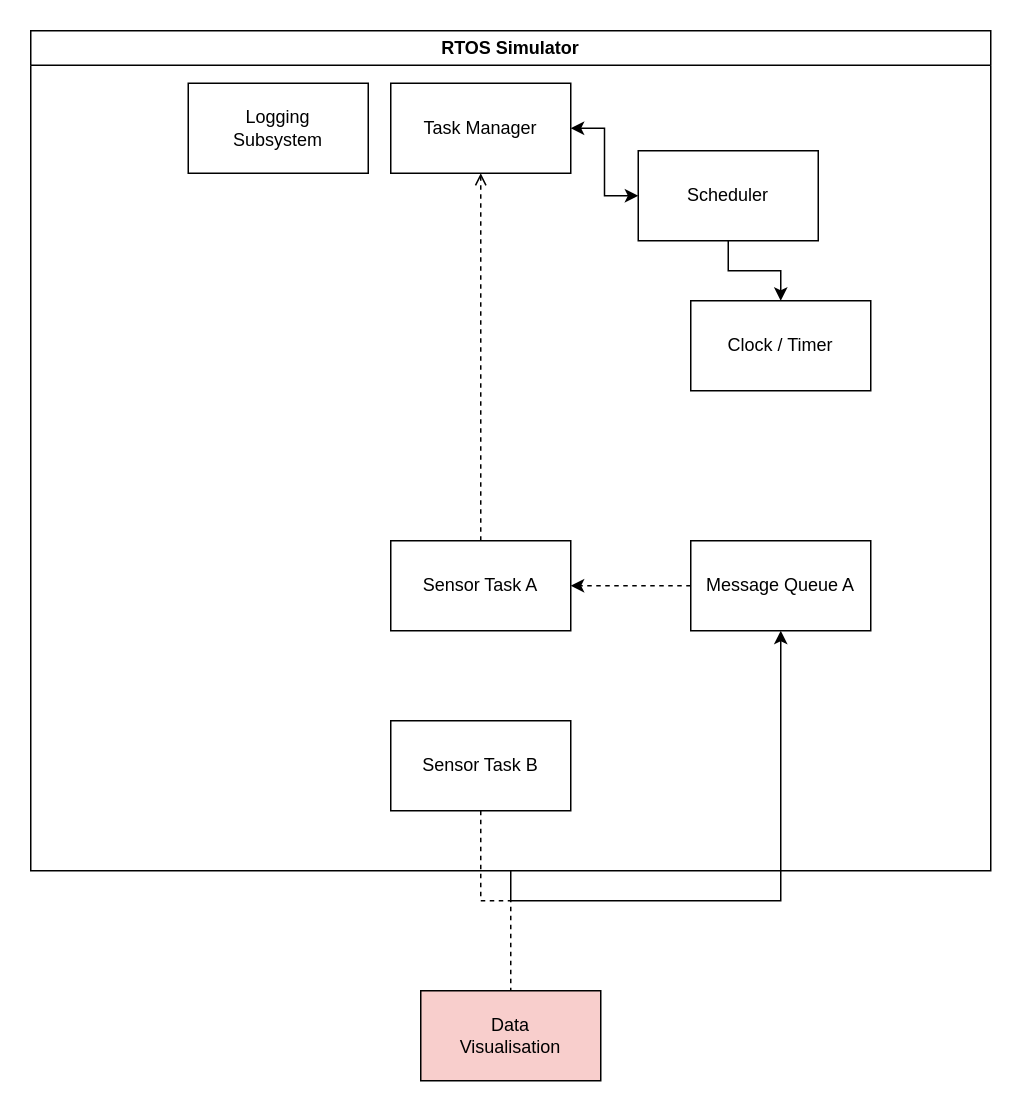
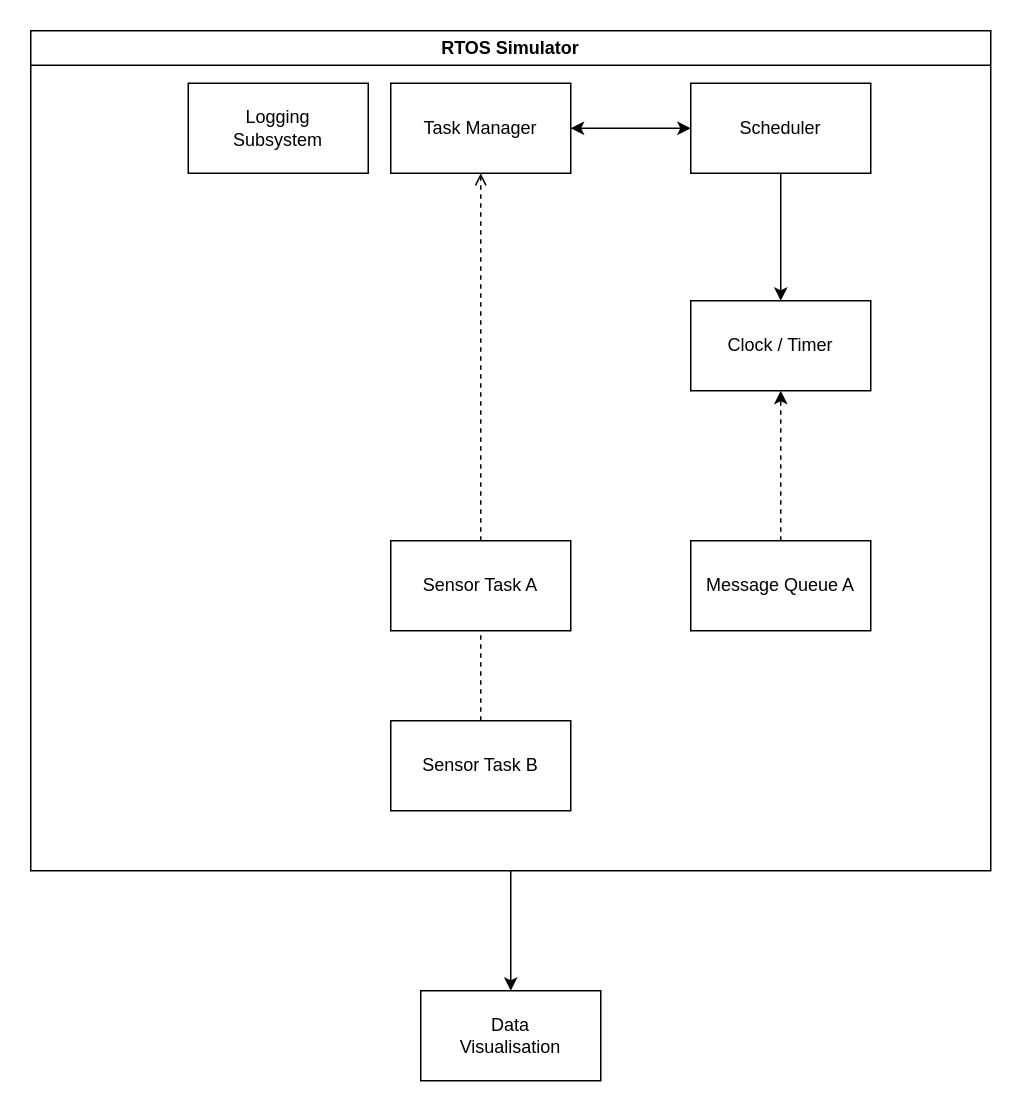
(728, 196) -> (781, 128)
(636, 586) -> (781, 471)
(481, 868) -> (481, 677)
(774, 901) -> (511, 898)
(511, 1036) -> (511, 1036)
